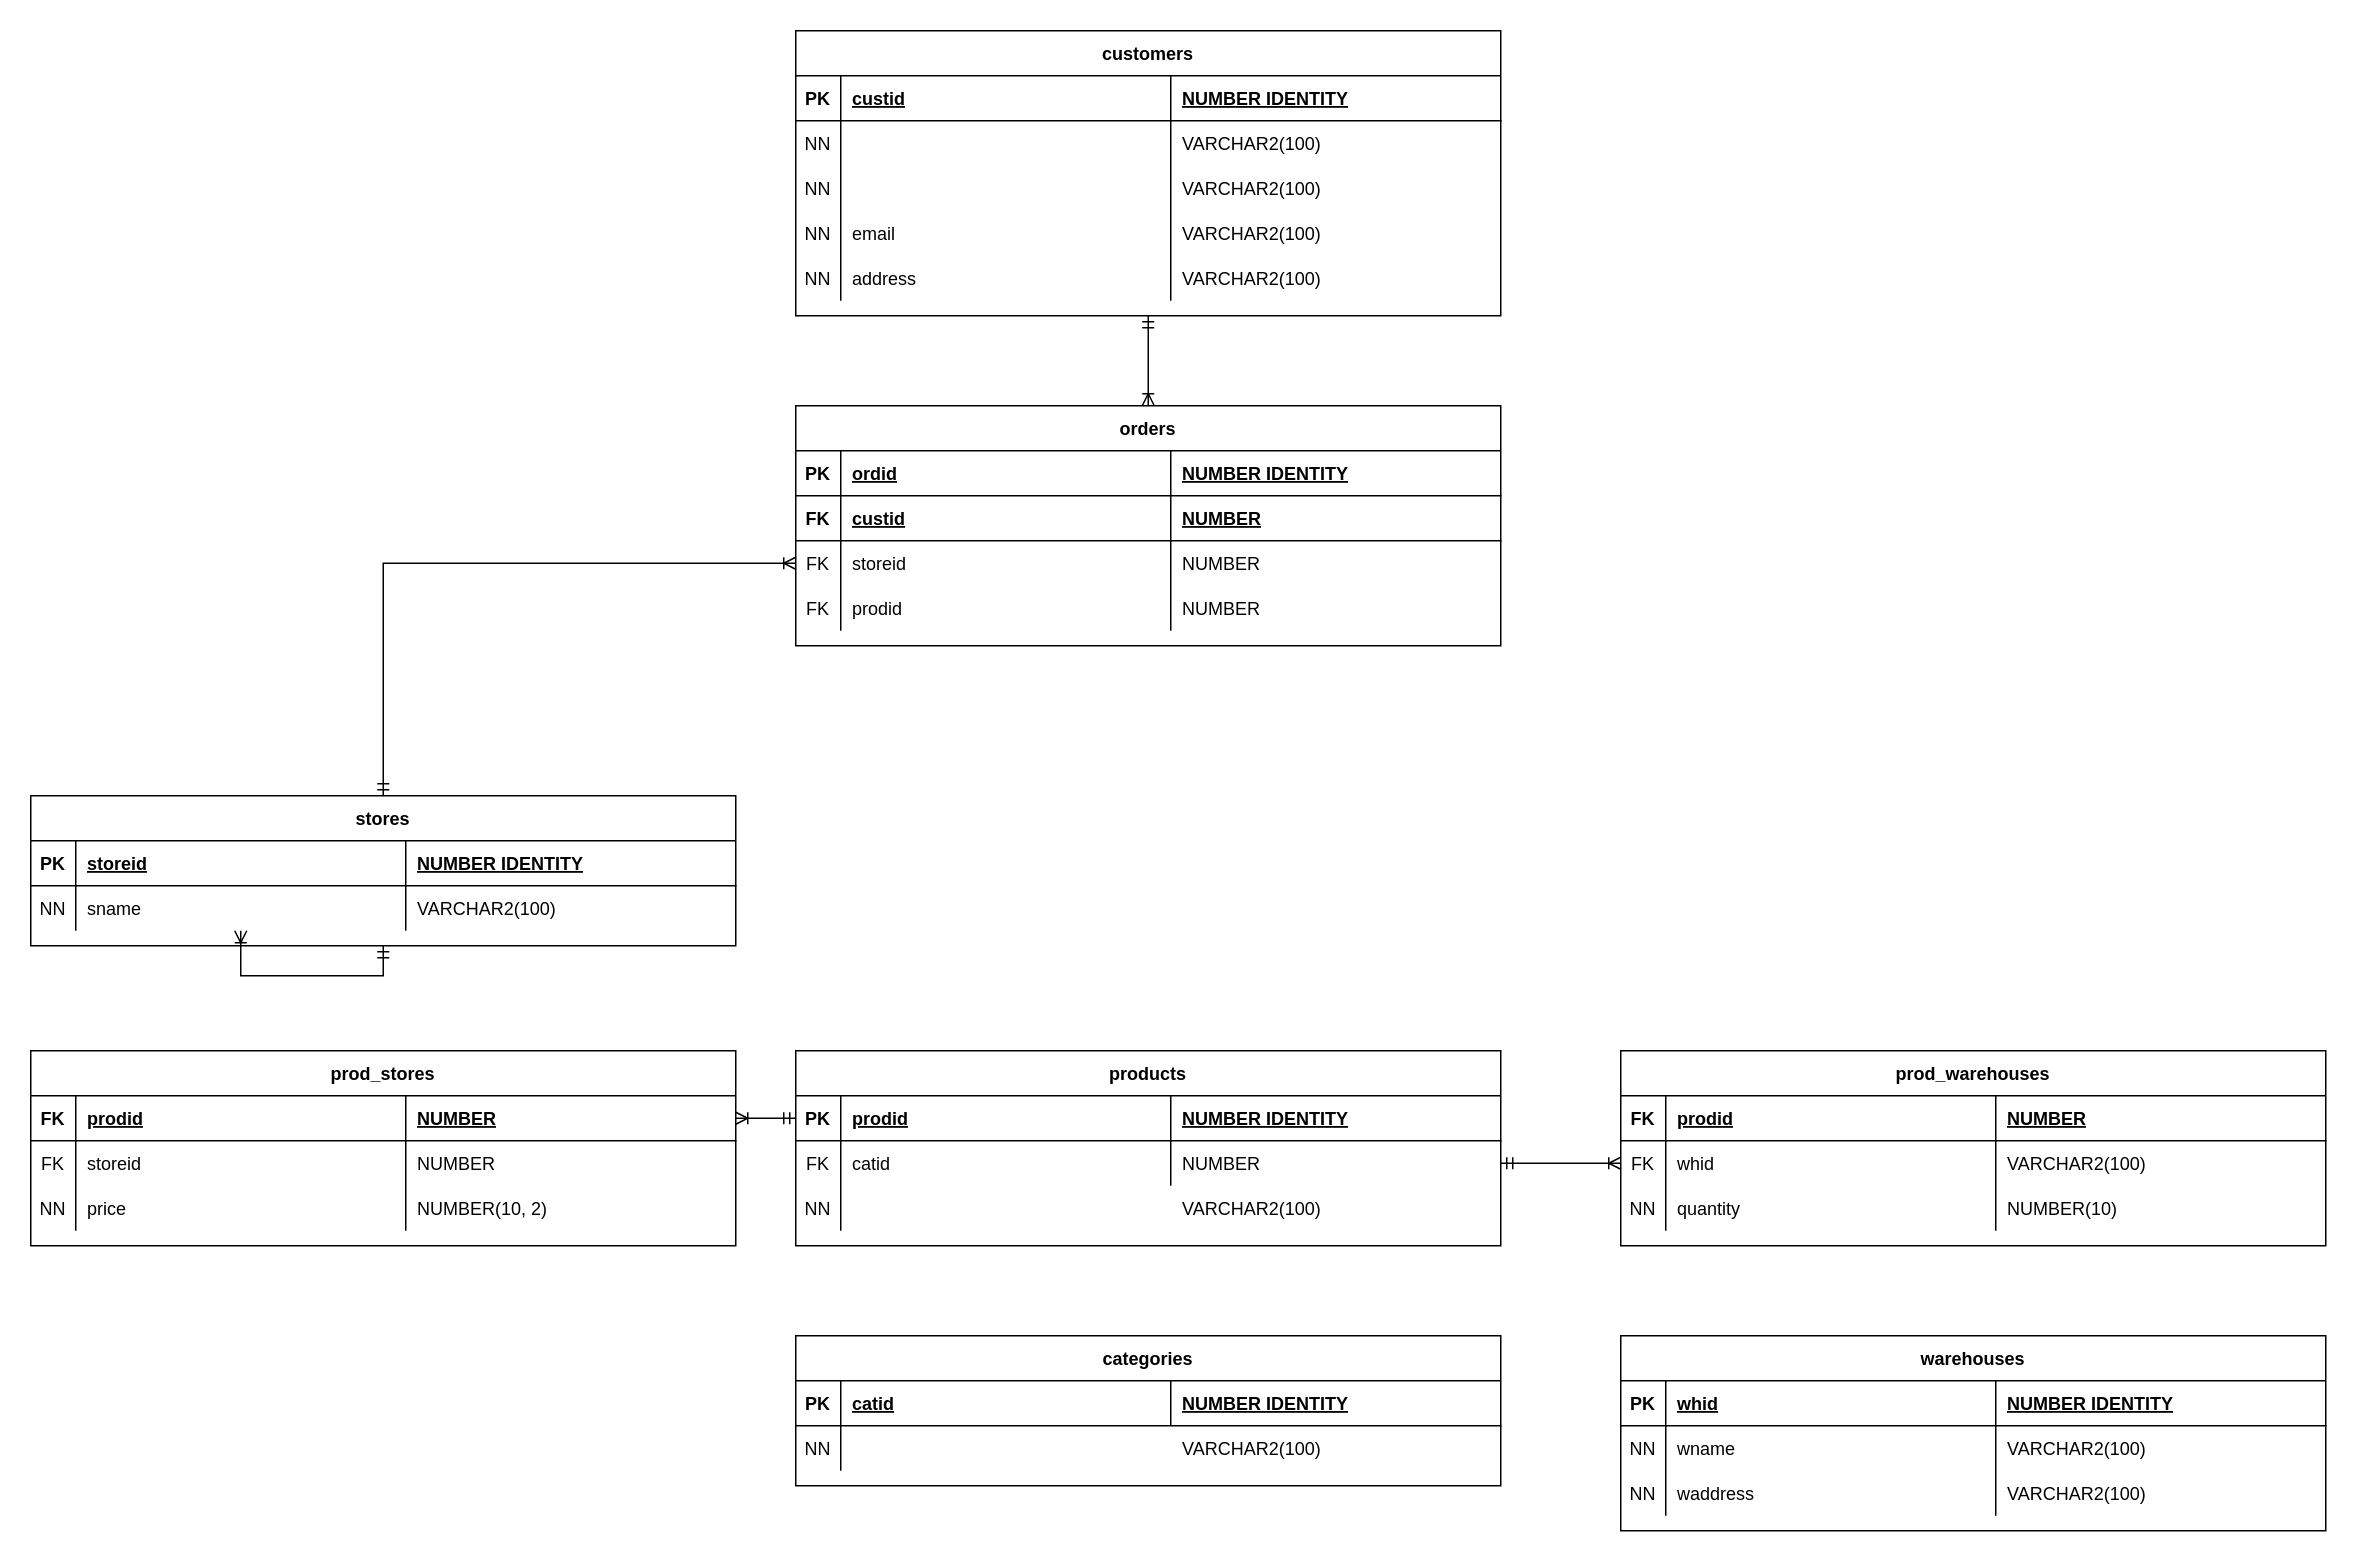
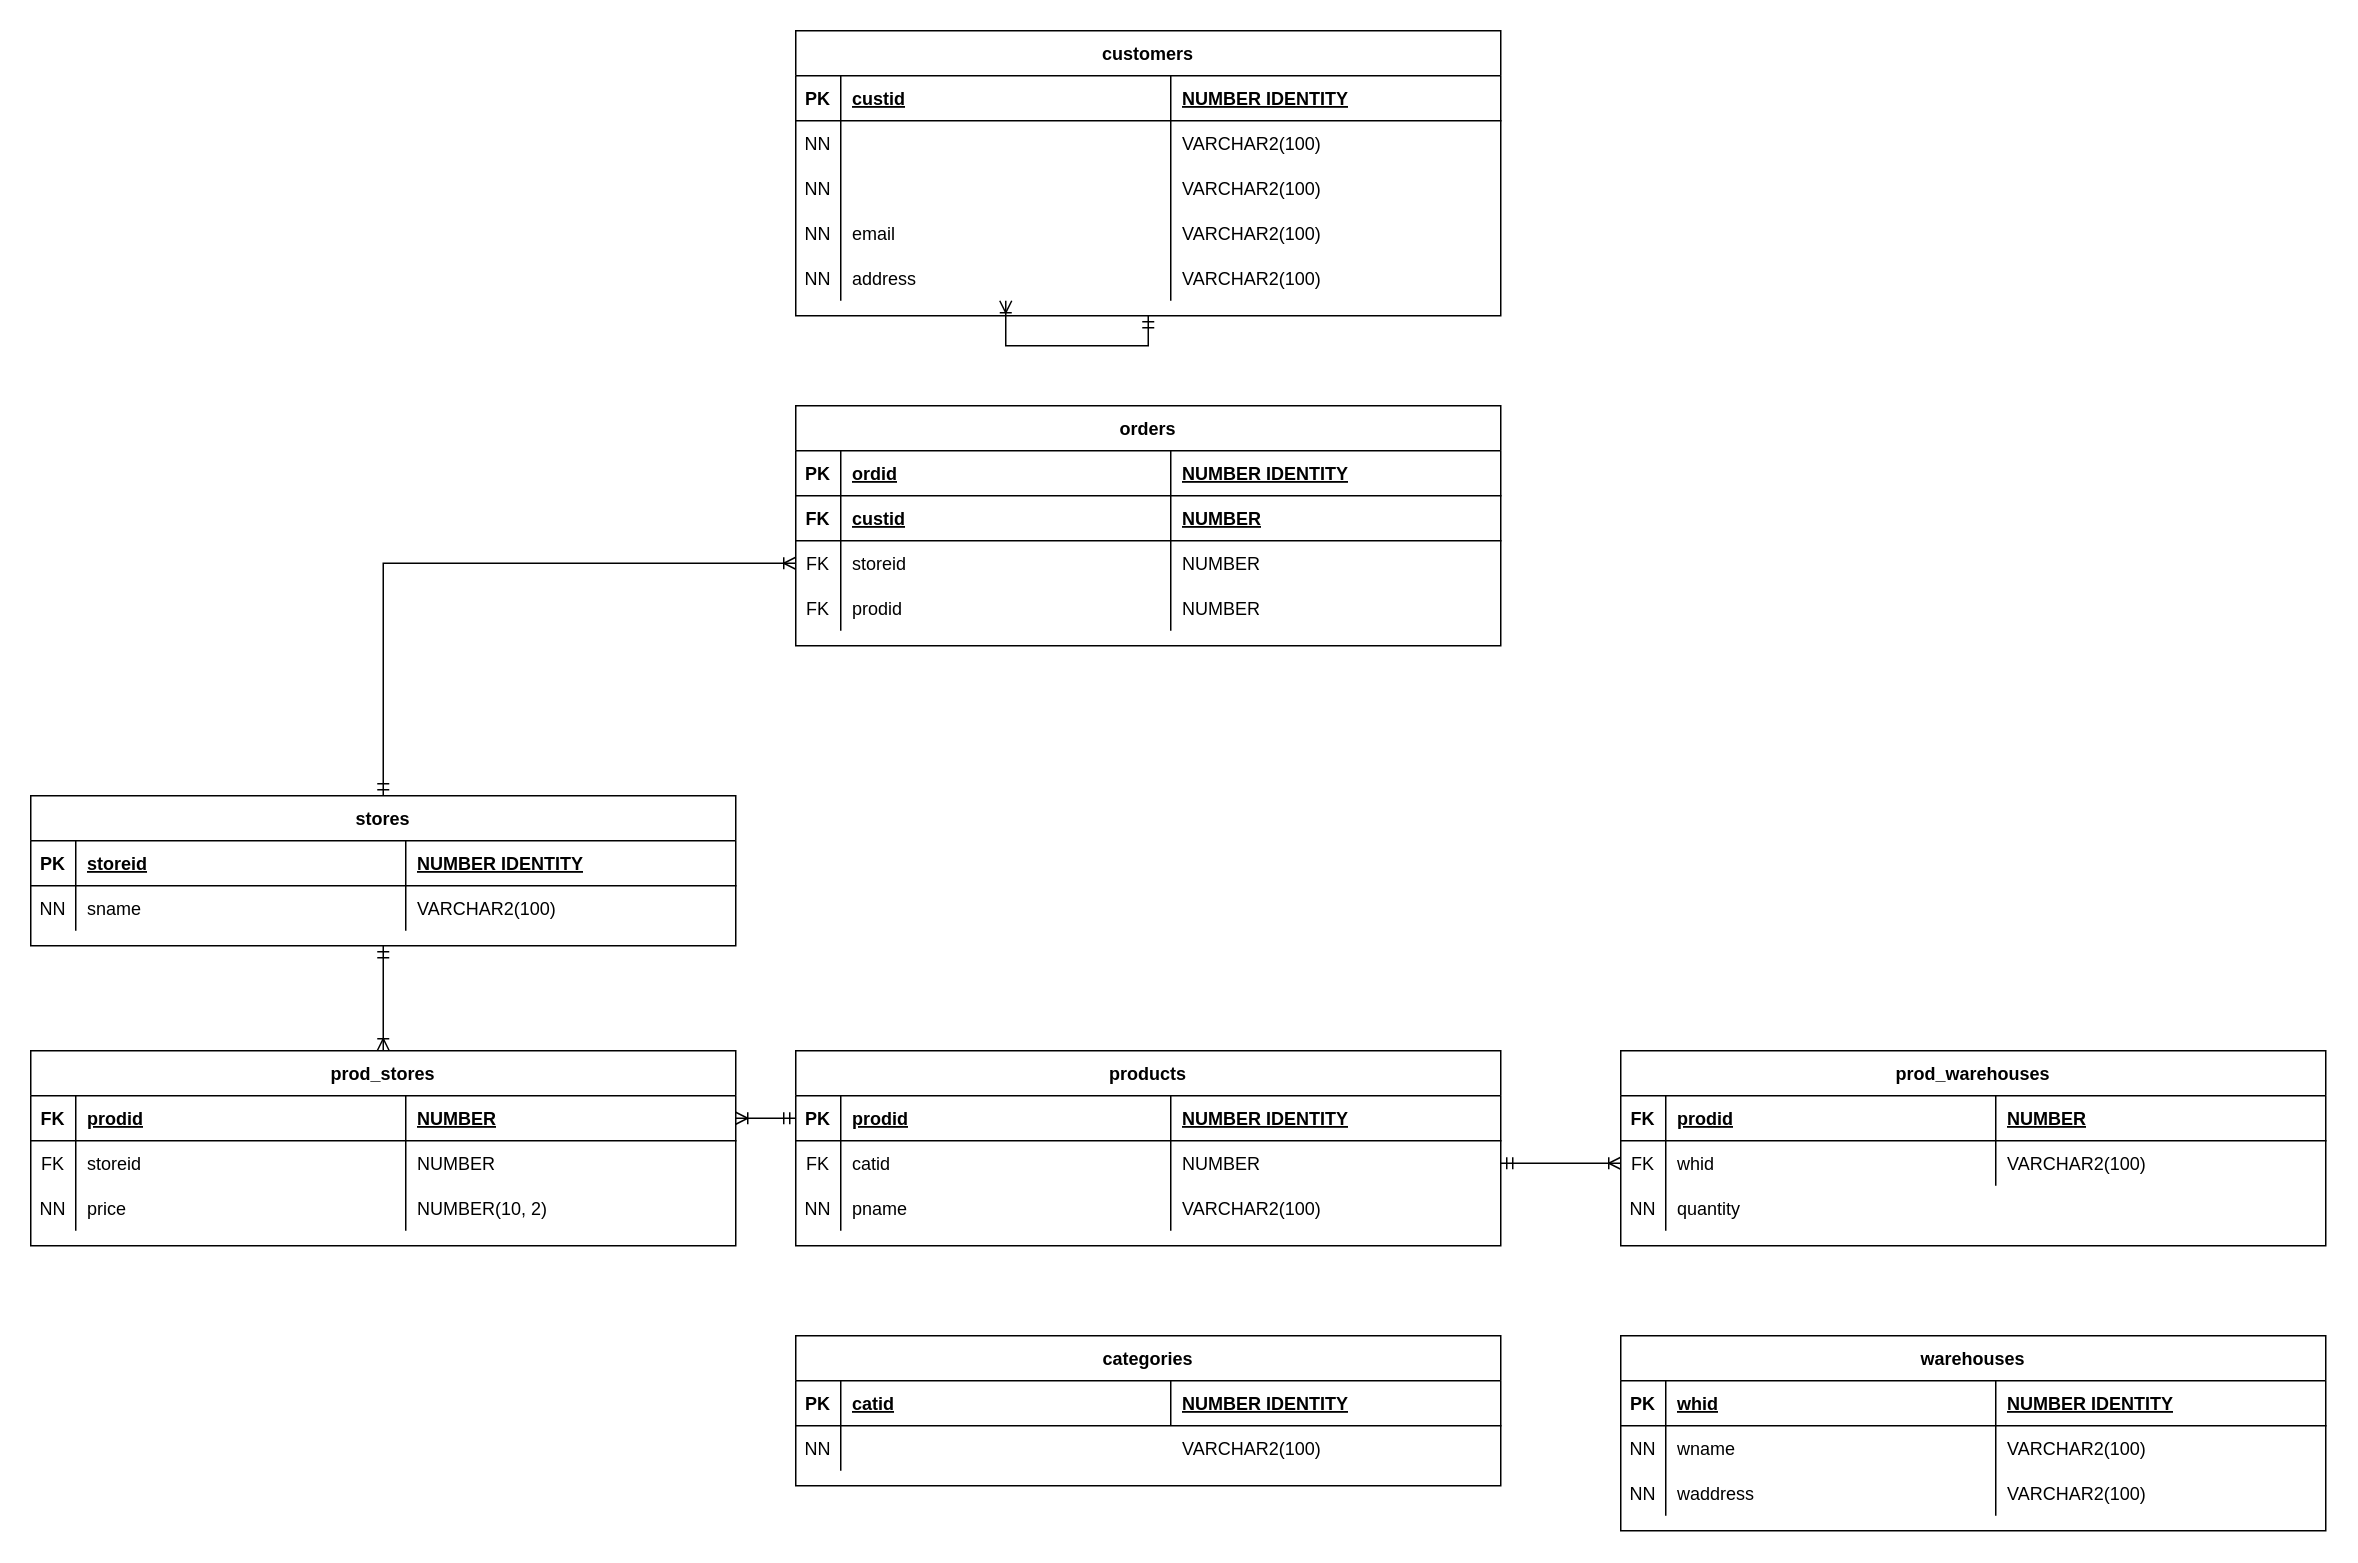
(1148, 374) -> (1057, 346)
(292, 976) -> (383, 1012)
none -> (1006, 1208)
(2161, 1208) -> none
